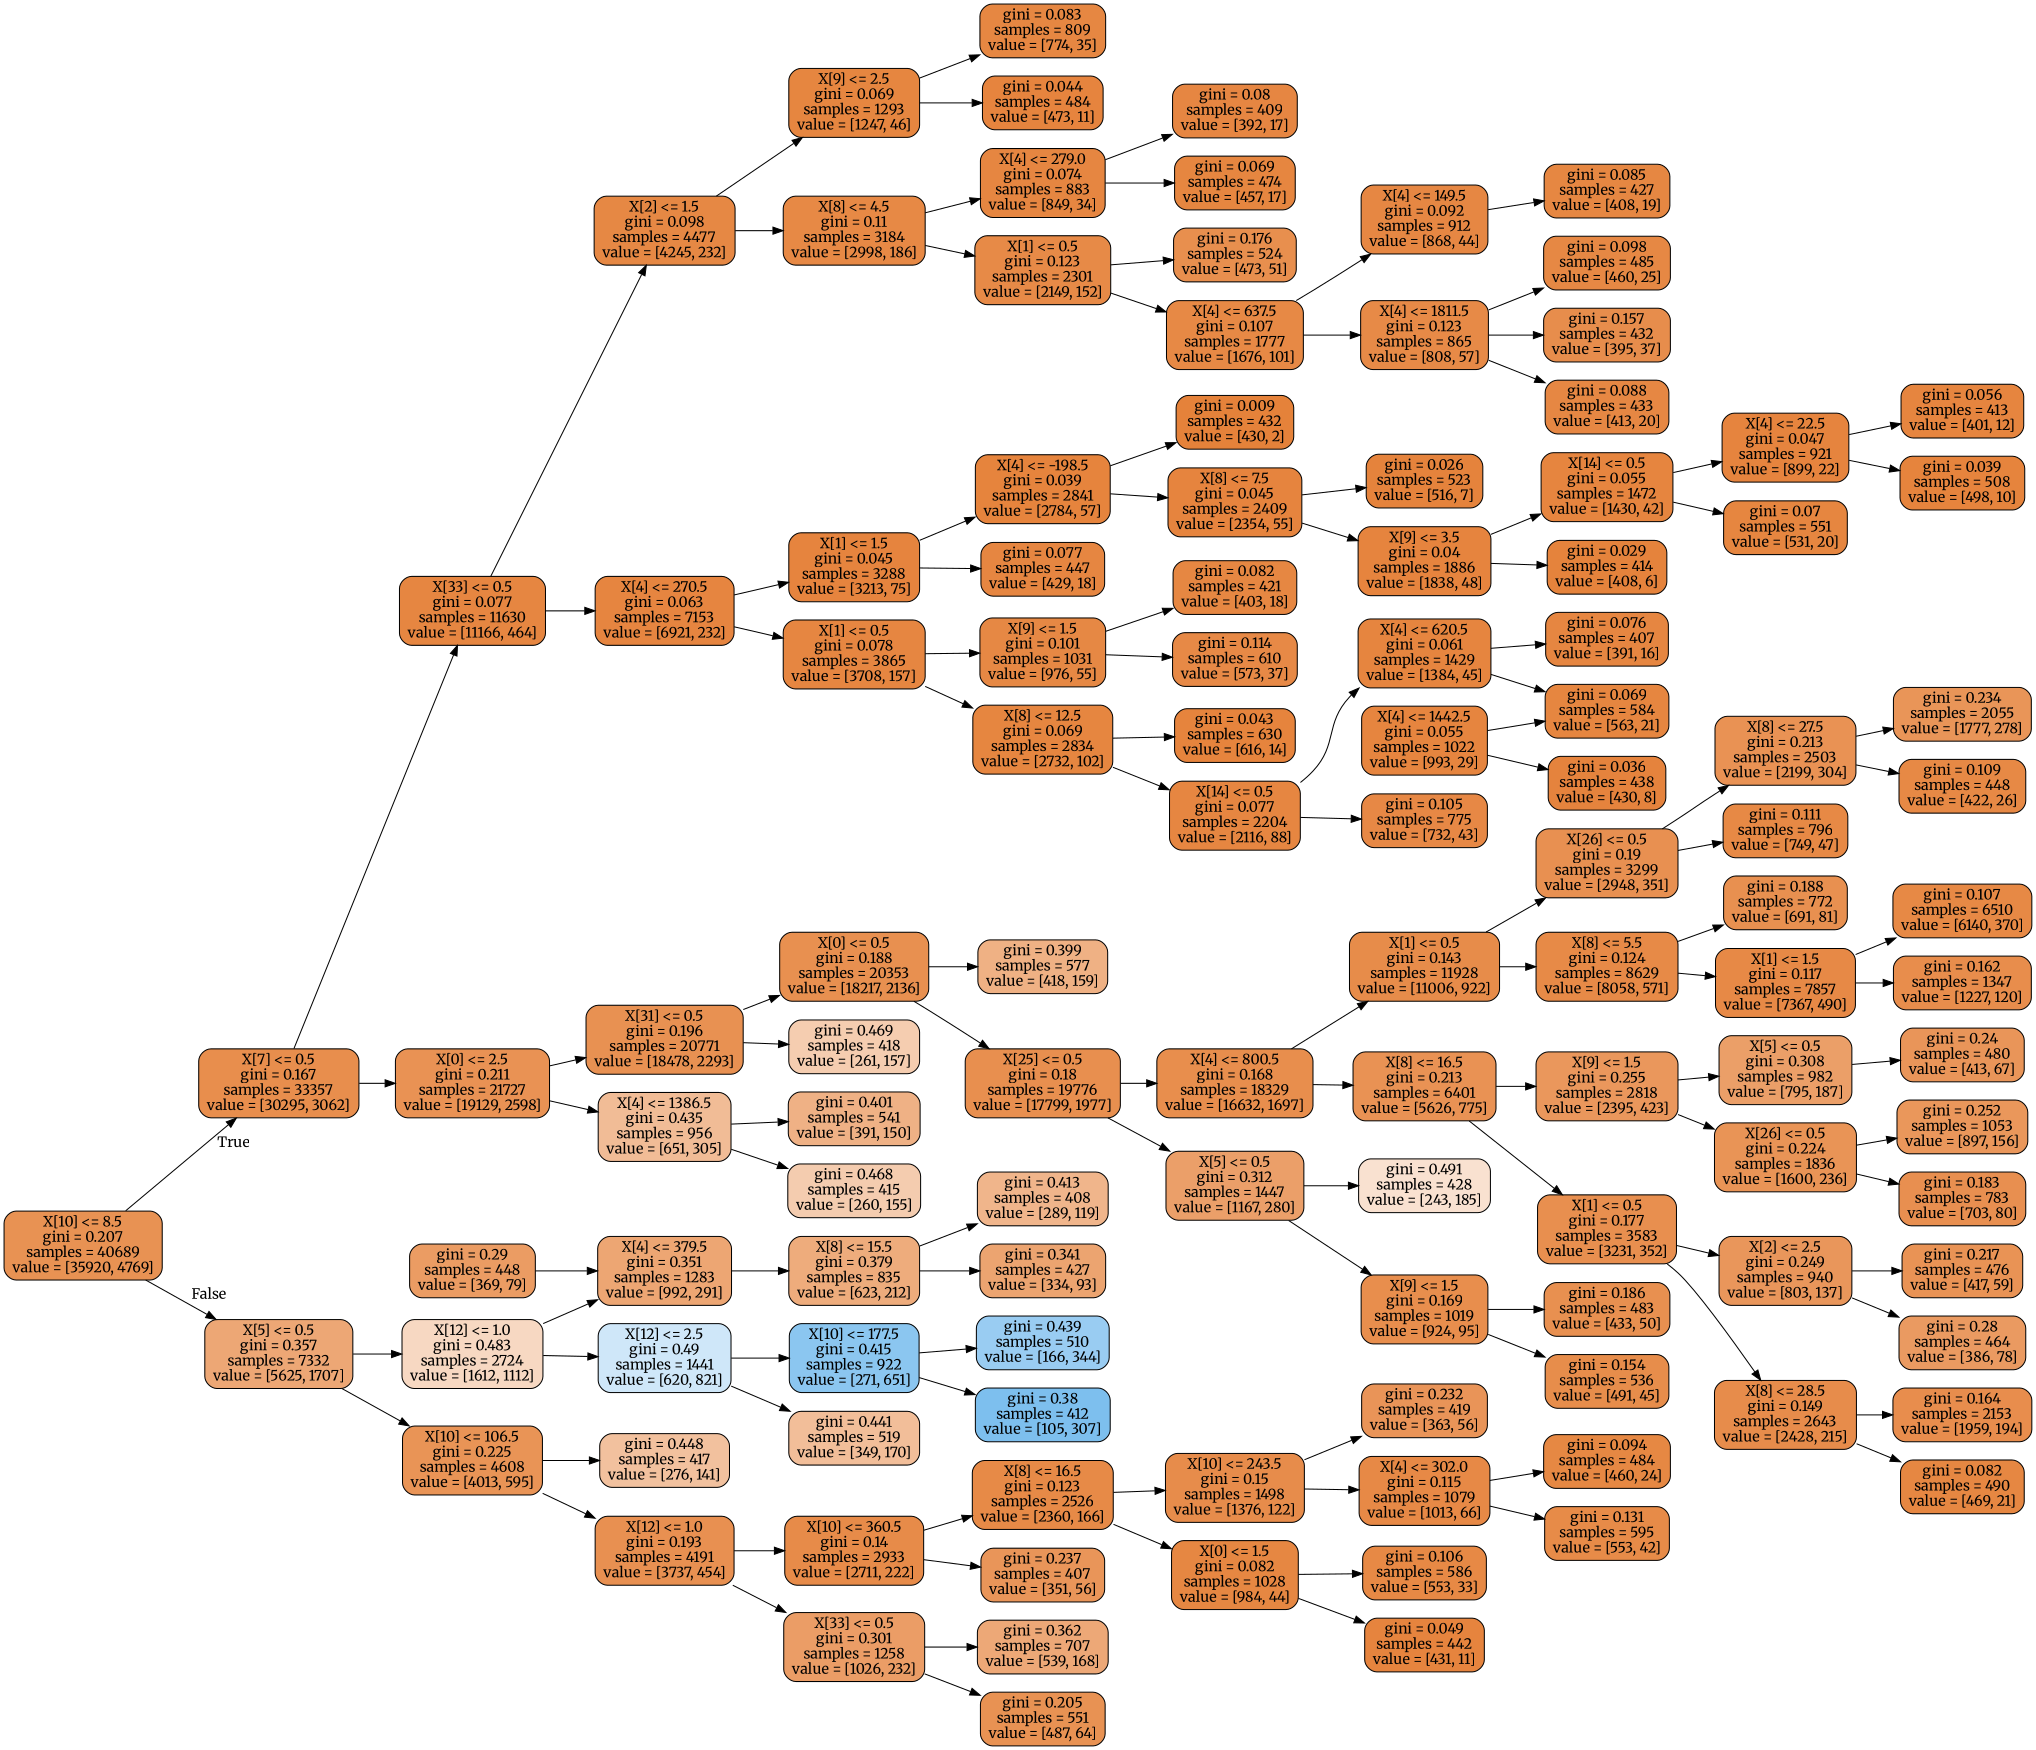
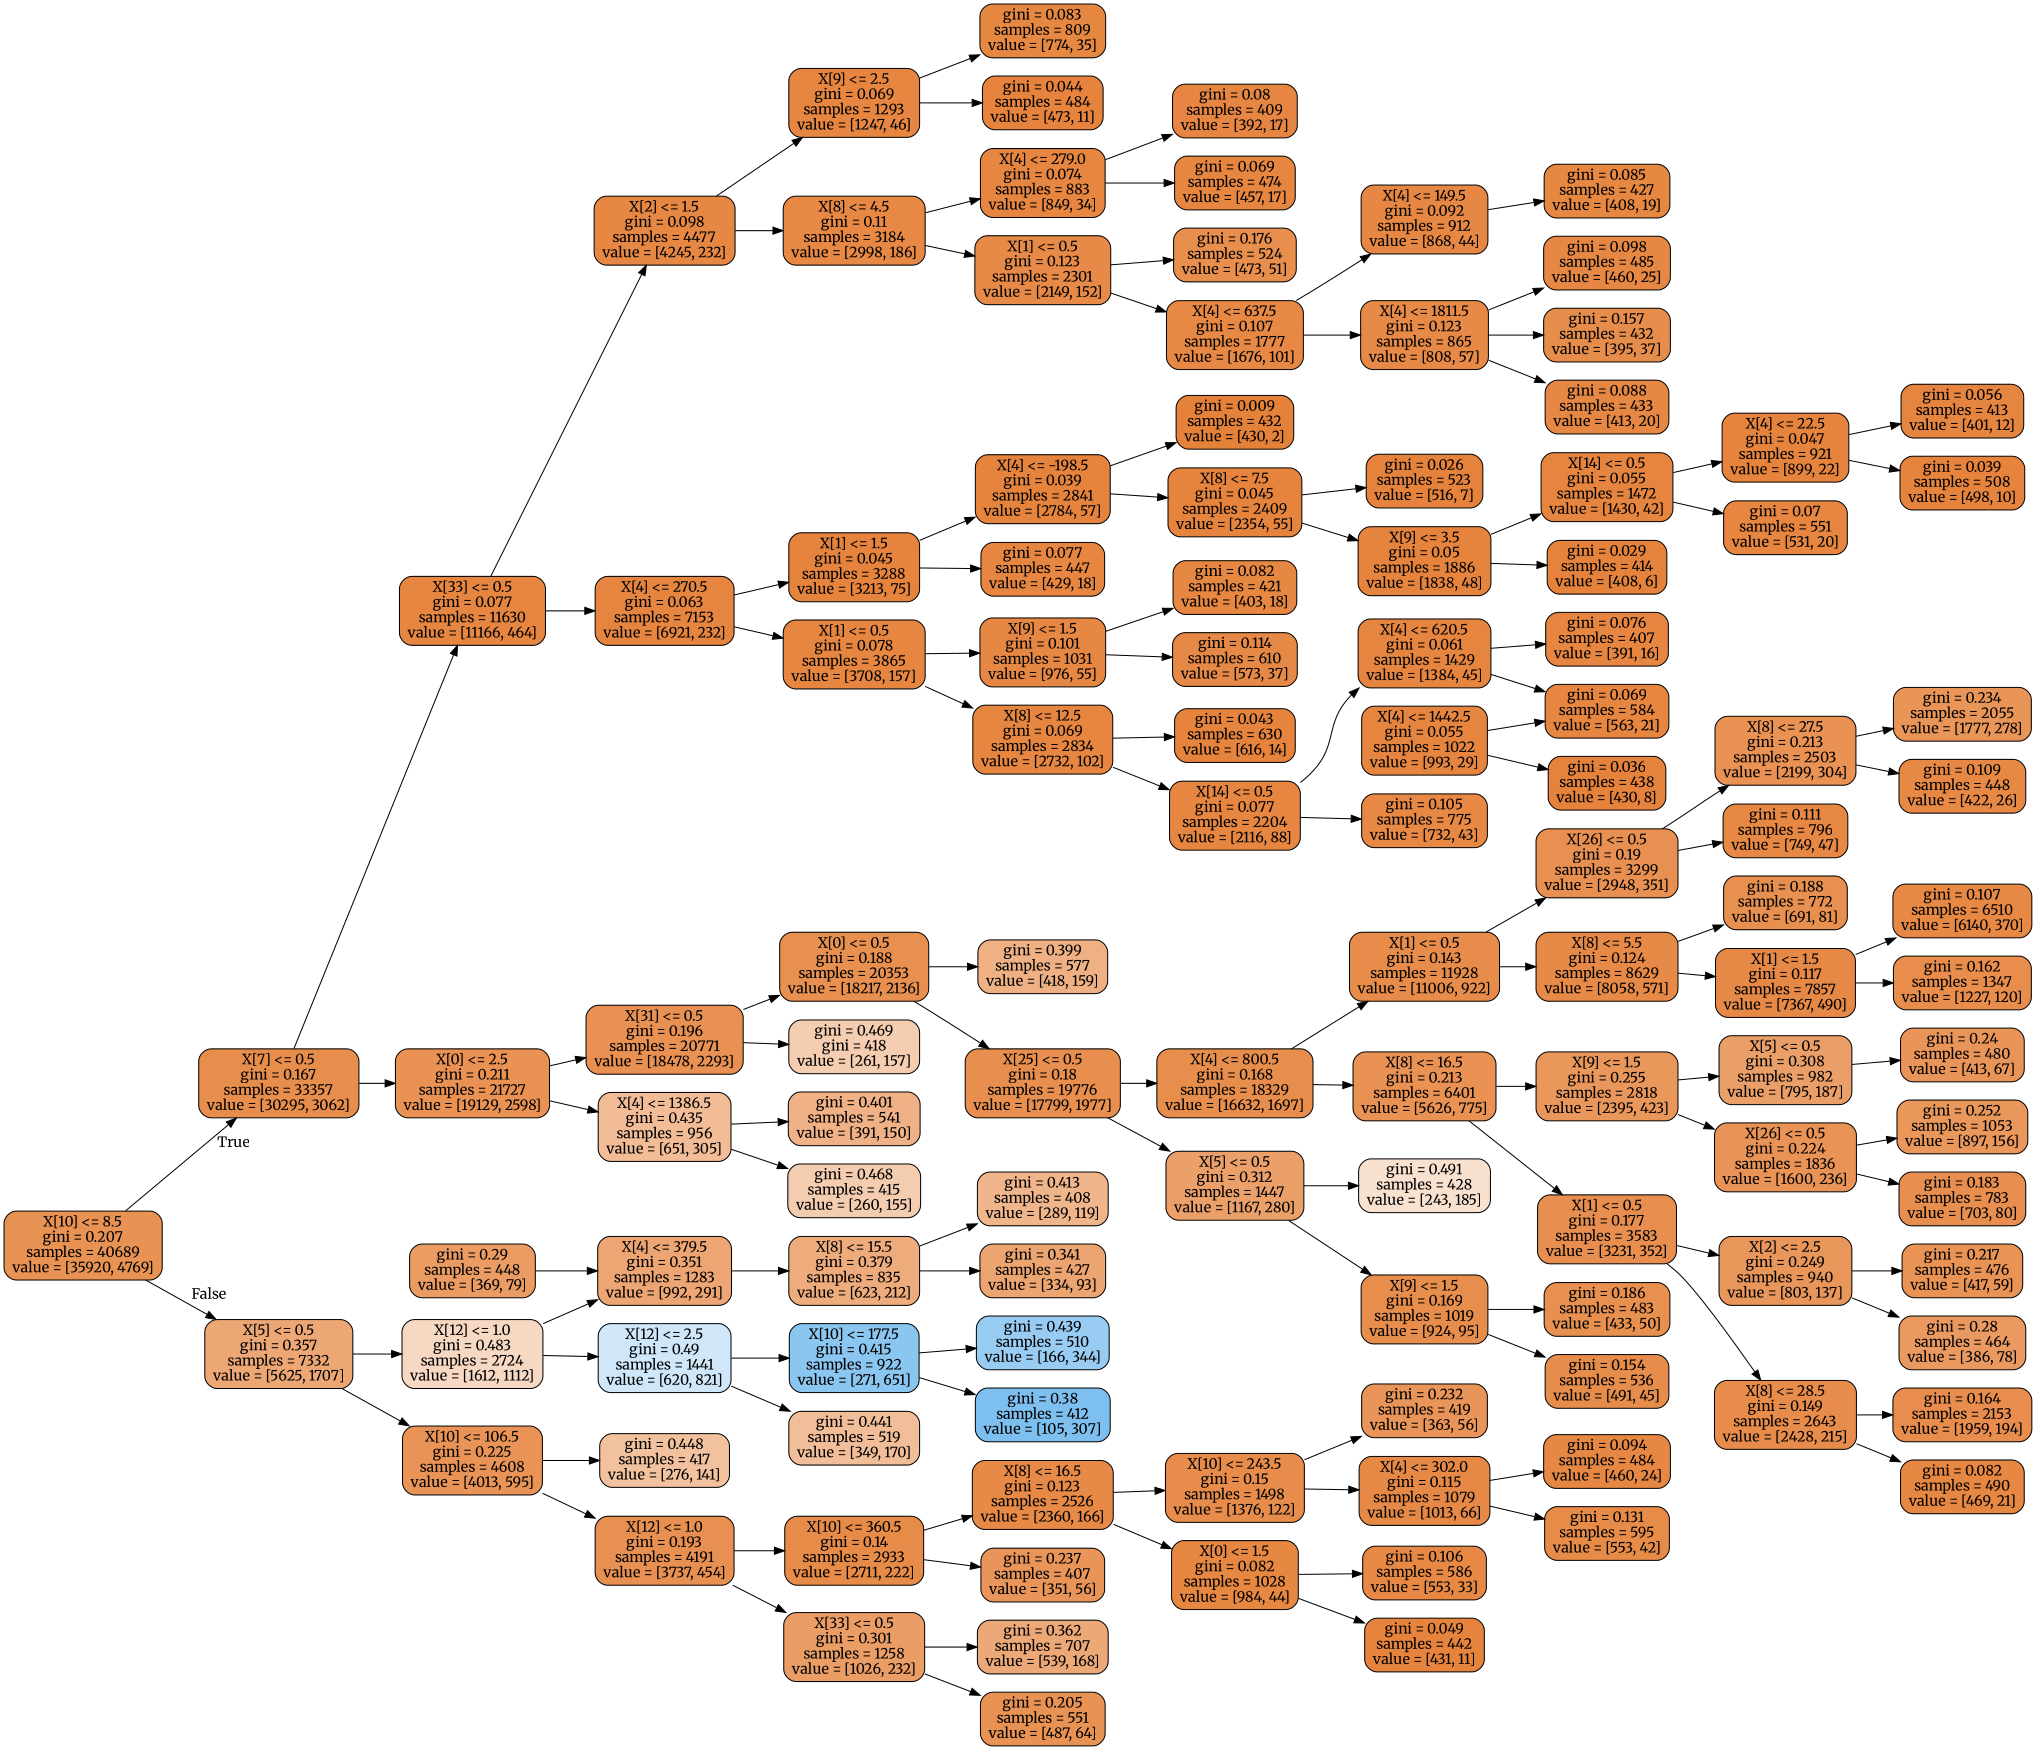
(1425, 561) -> (1425, 561)
(854, 1047) -> (854, 1047)
